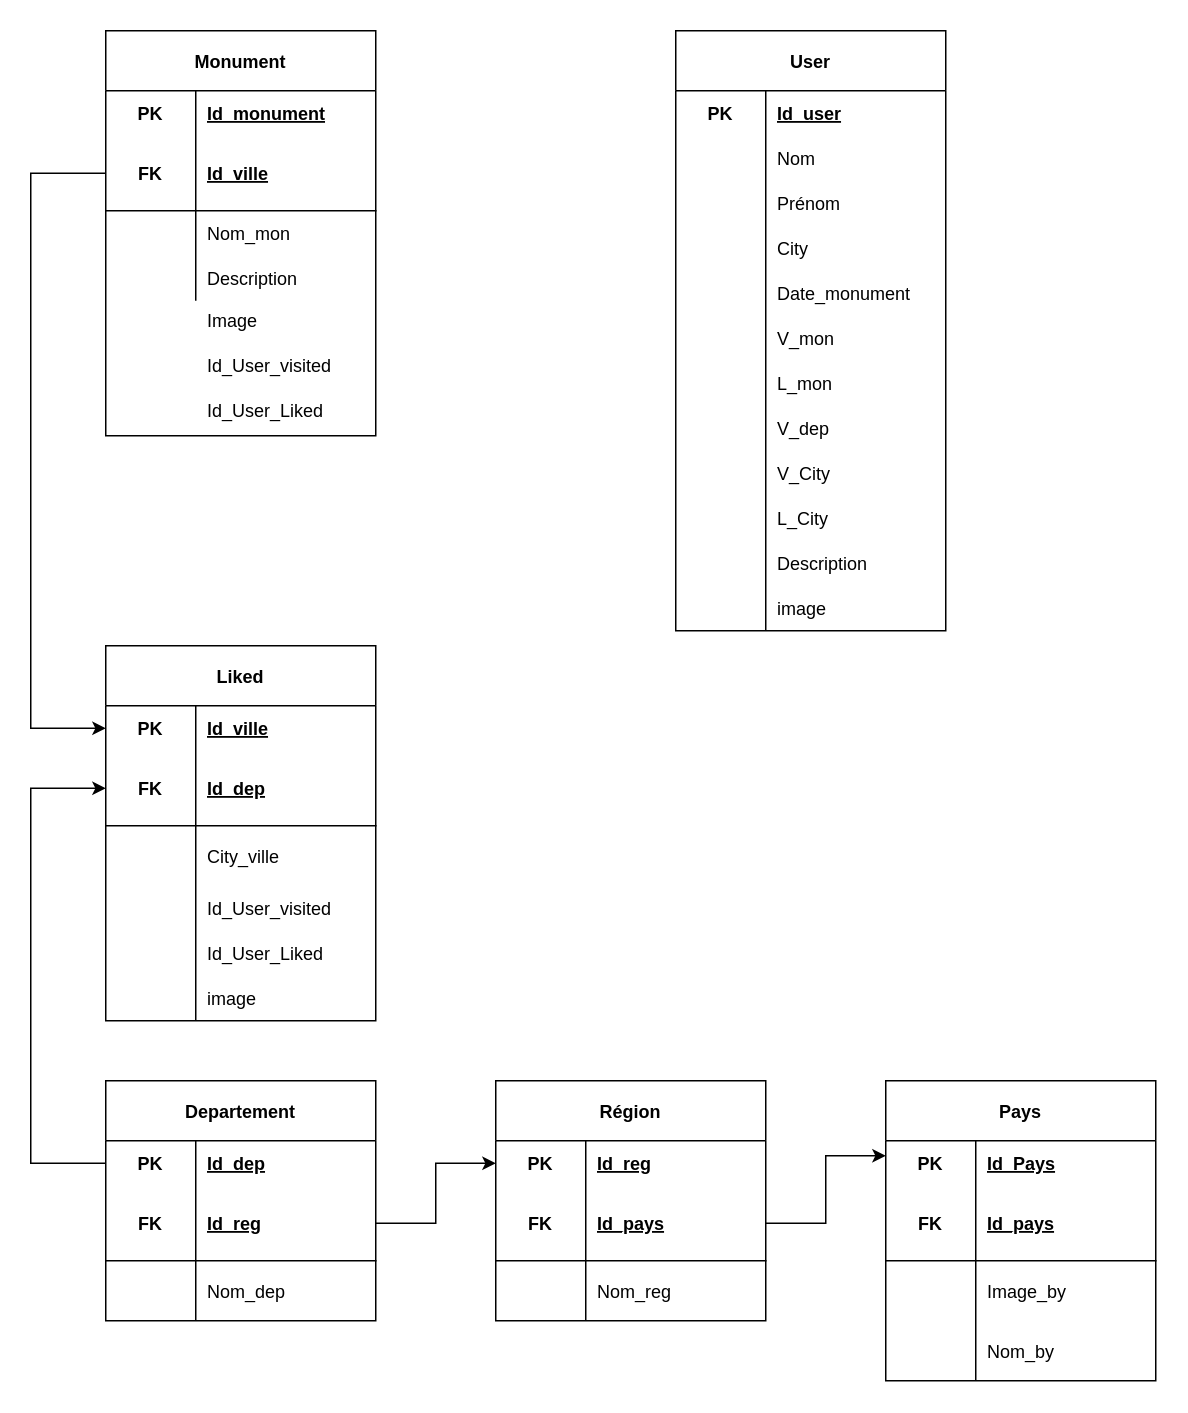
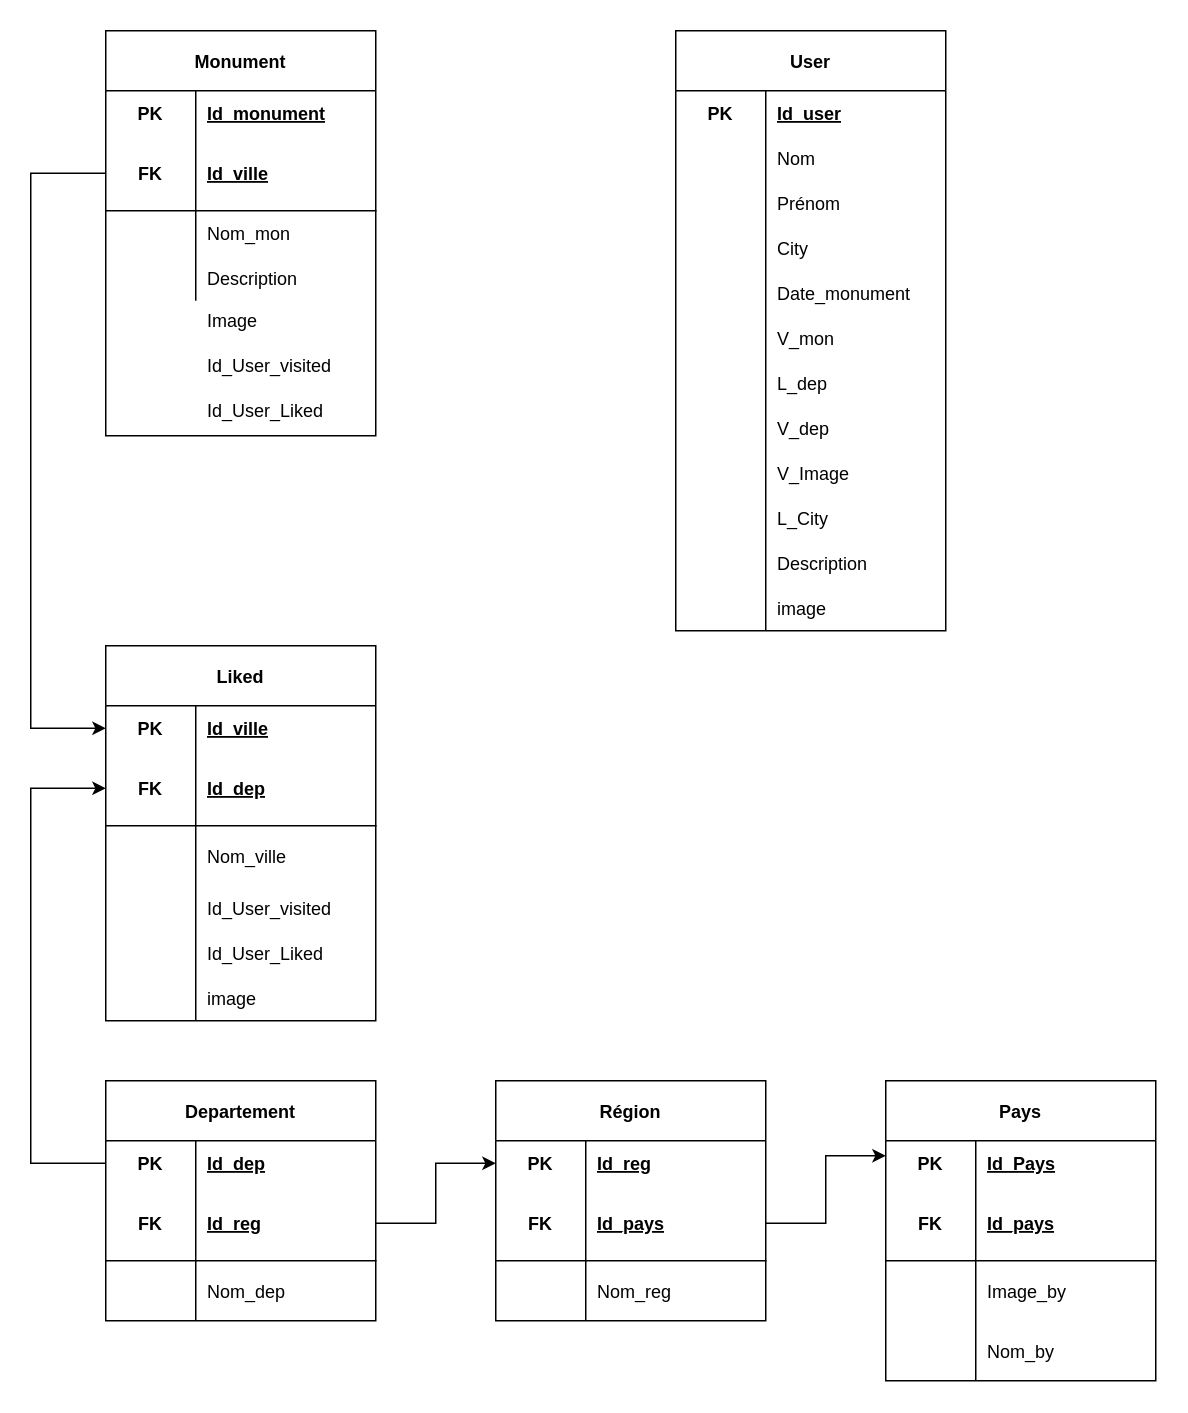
(802, 384) -> (802, 384)
(805, 474) -> (812, 474)
(248, 857) -> (245, 857)
